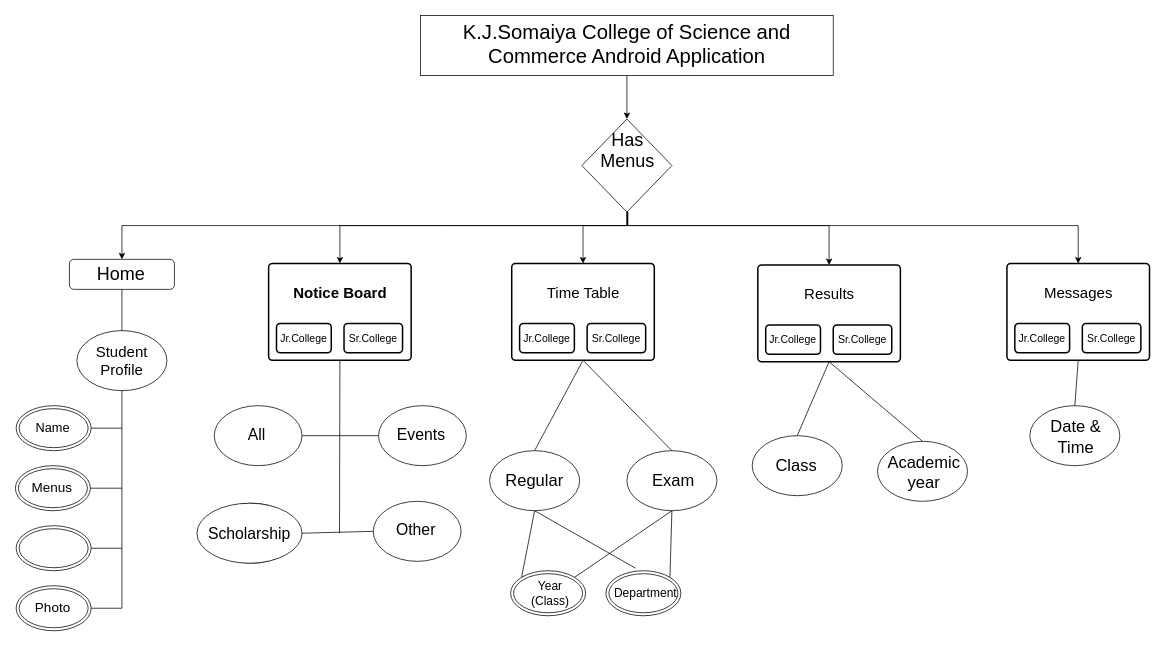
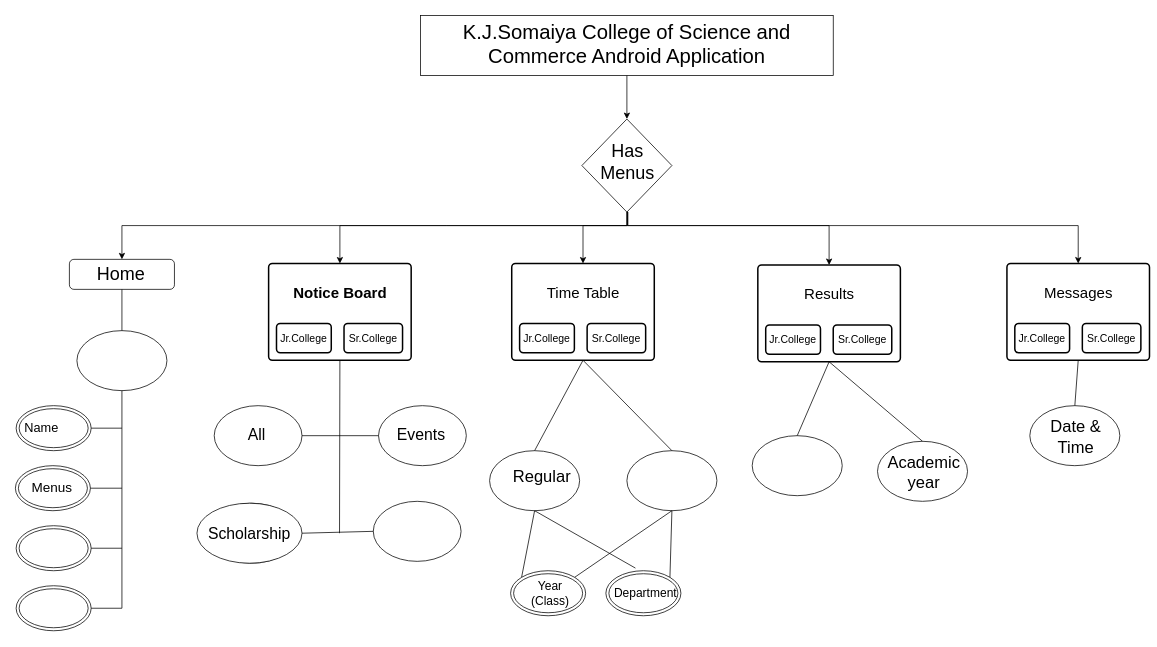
(627, 150) -> (627, 162)
(122, 360) -> none
(53, 428) -> (42, 428)
(796, 465) -> none
(534, 480) -> (542, 477)
(673, 480) -> none
(416, 529) -> none
(53, 608) -> none
